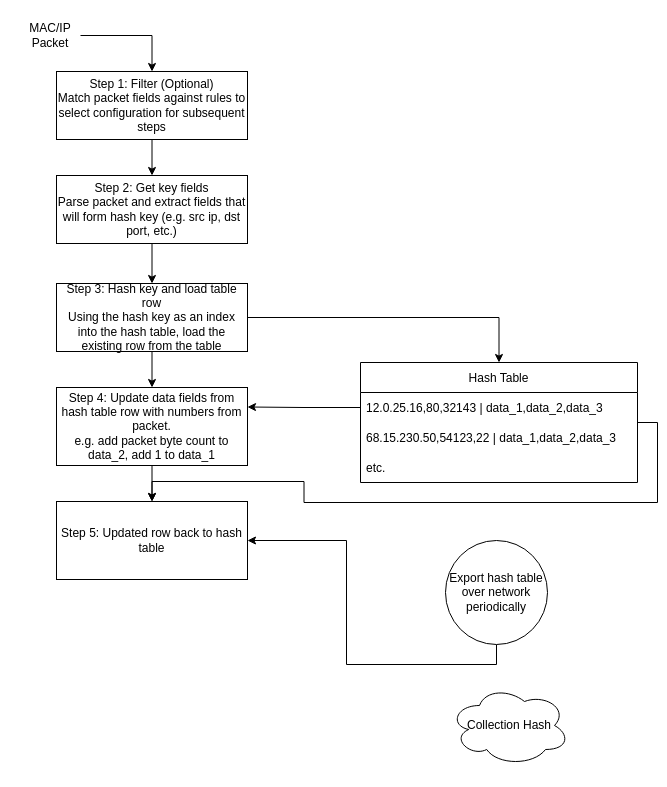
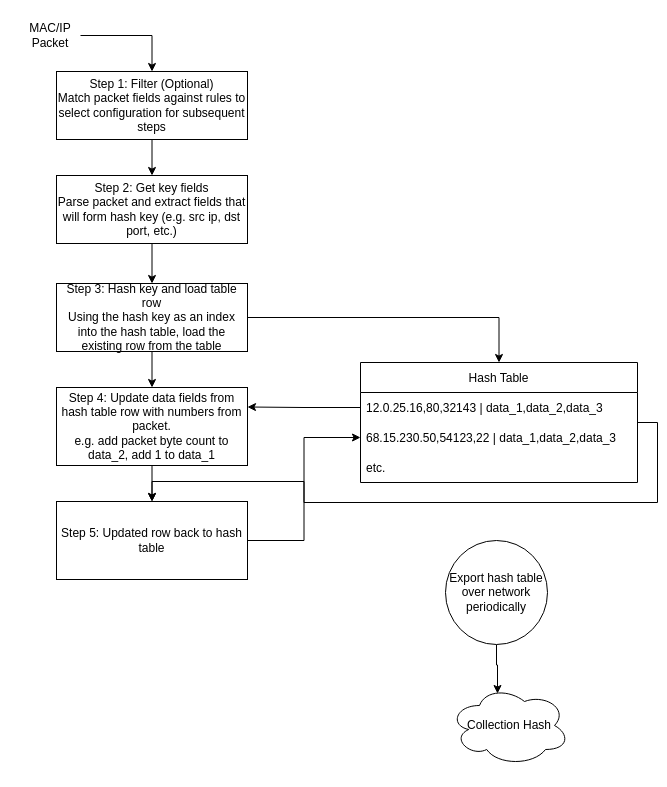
none -> (308, 438)
(347, 660) -> (498, 674)
